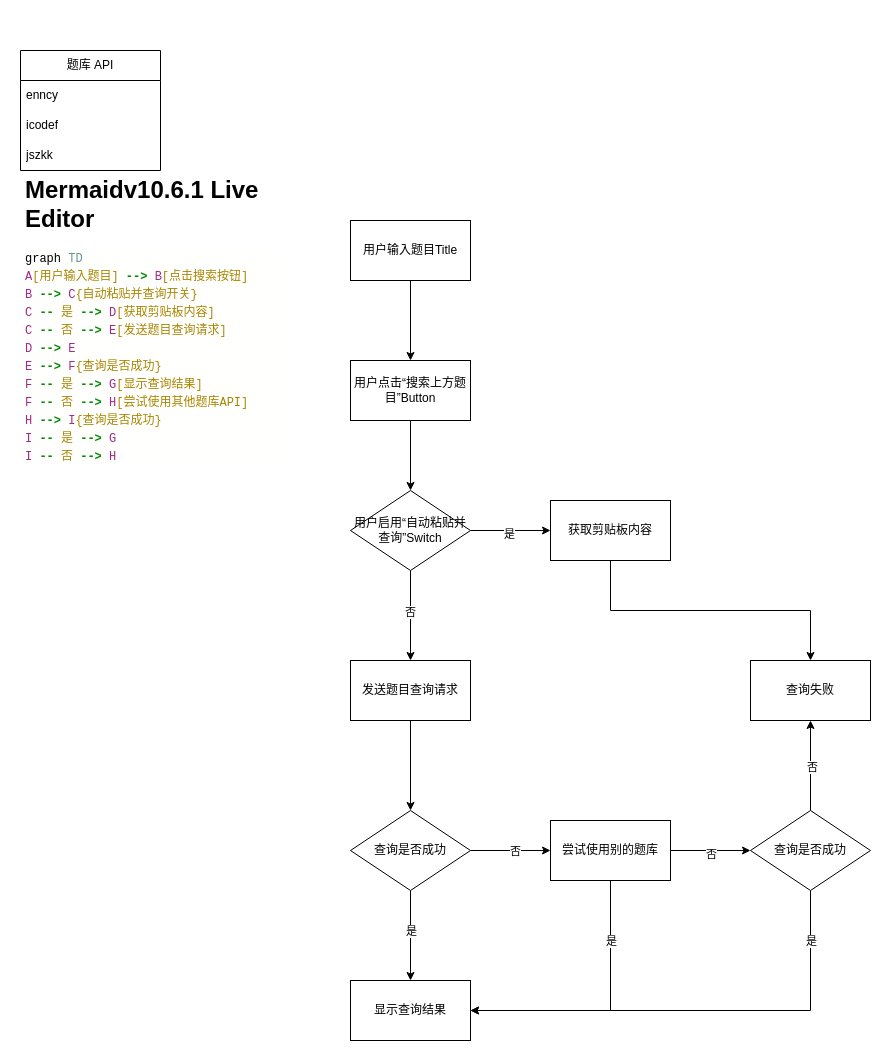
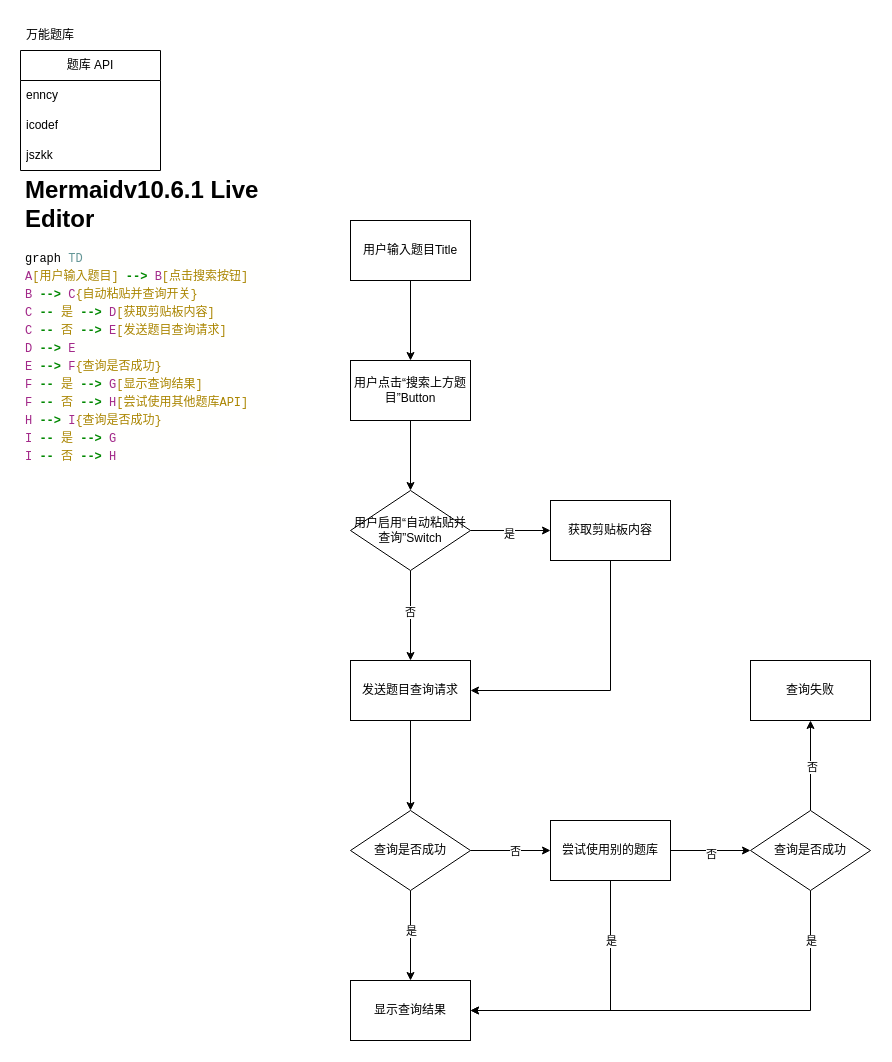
none -> (51, 36)
(731, 611) -> (585, 691)
